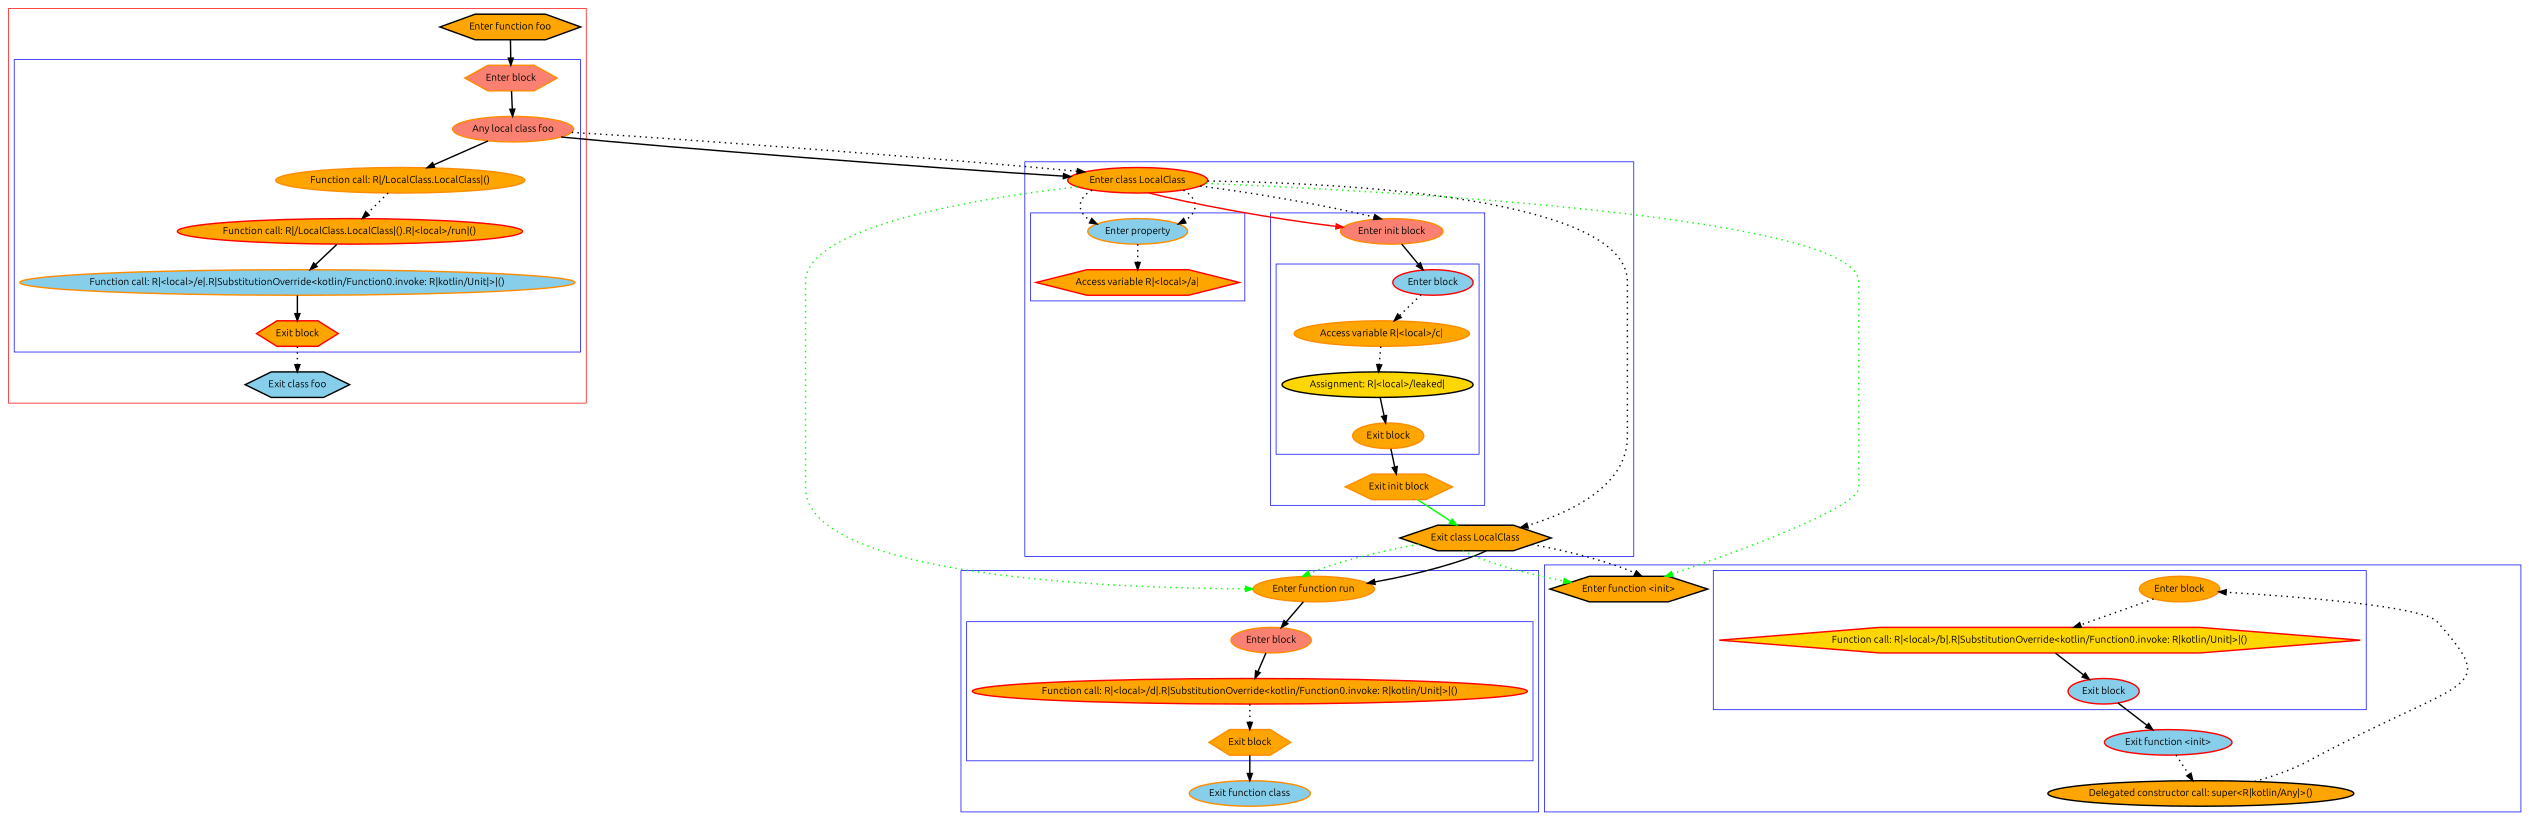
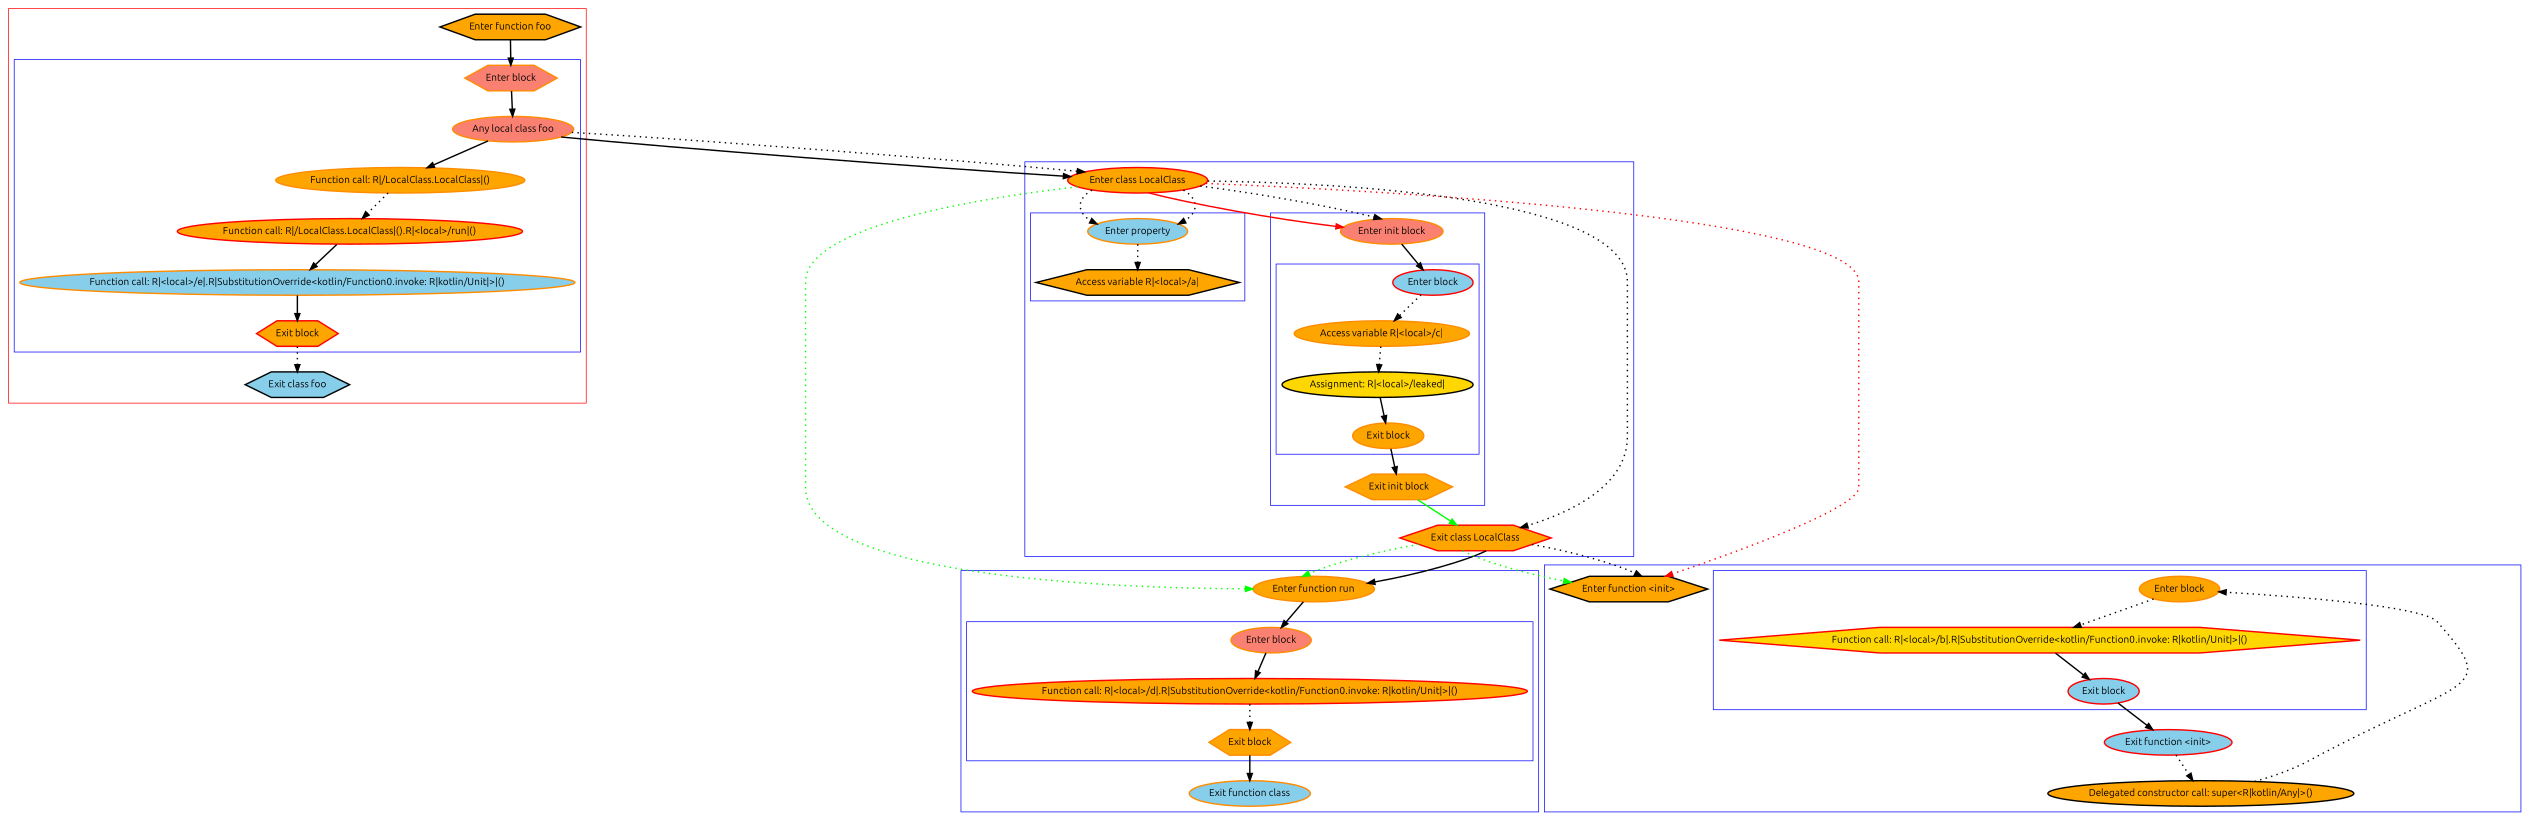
(1745, 233) -> (1745, 233)
(1138, 282) -> (1138, 282)
(1476, 538) -> (1476, 538)
